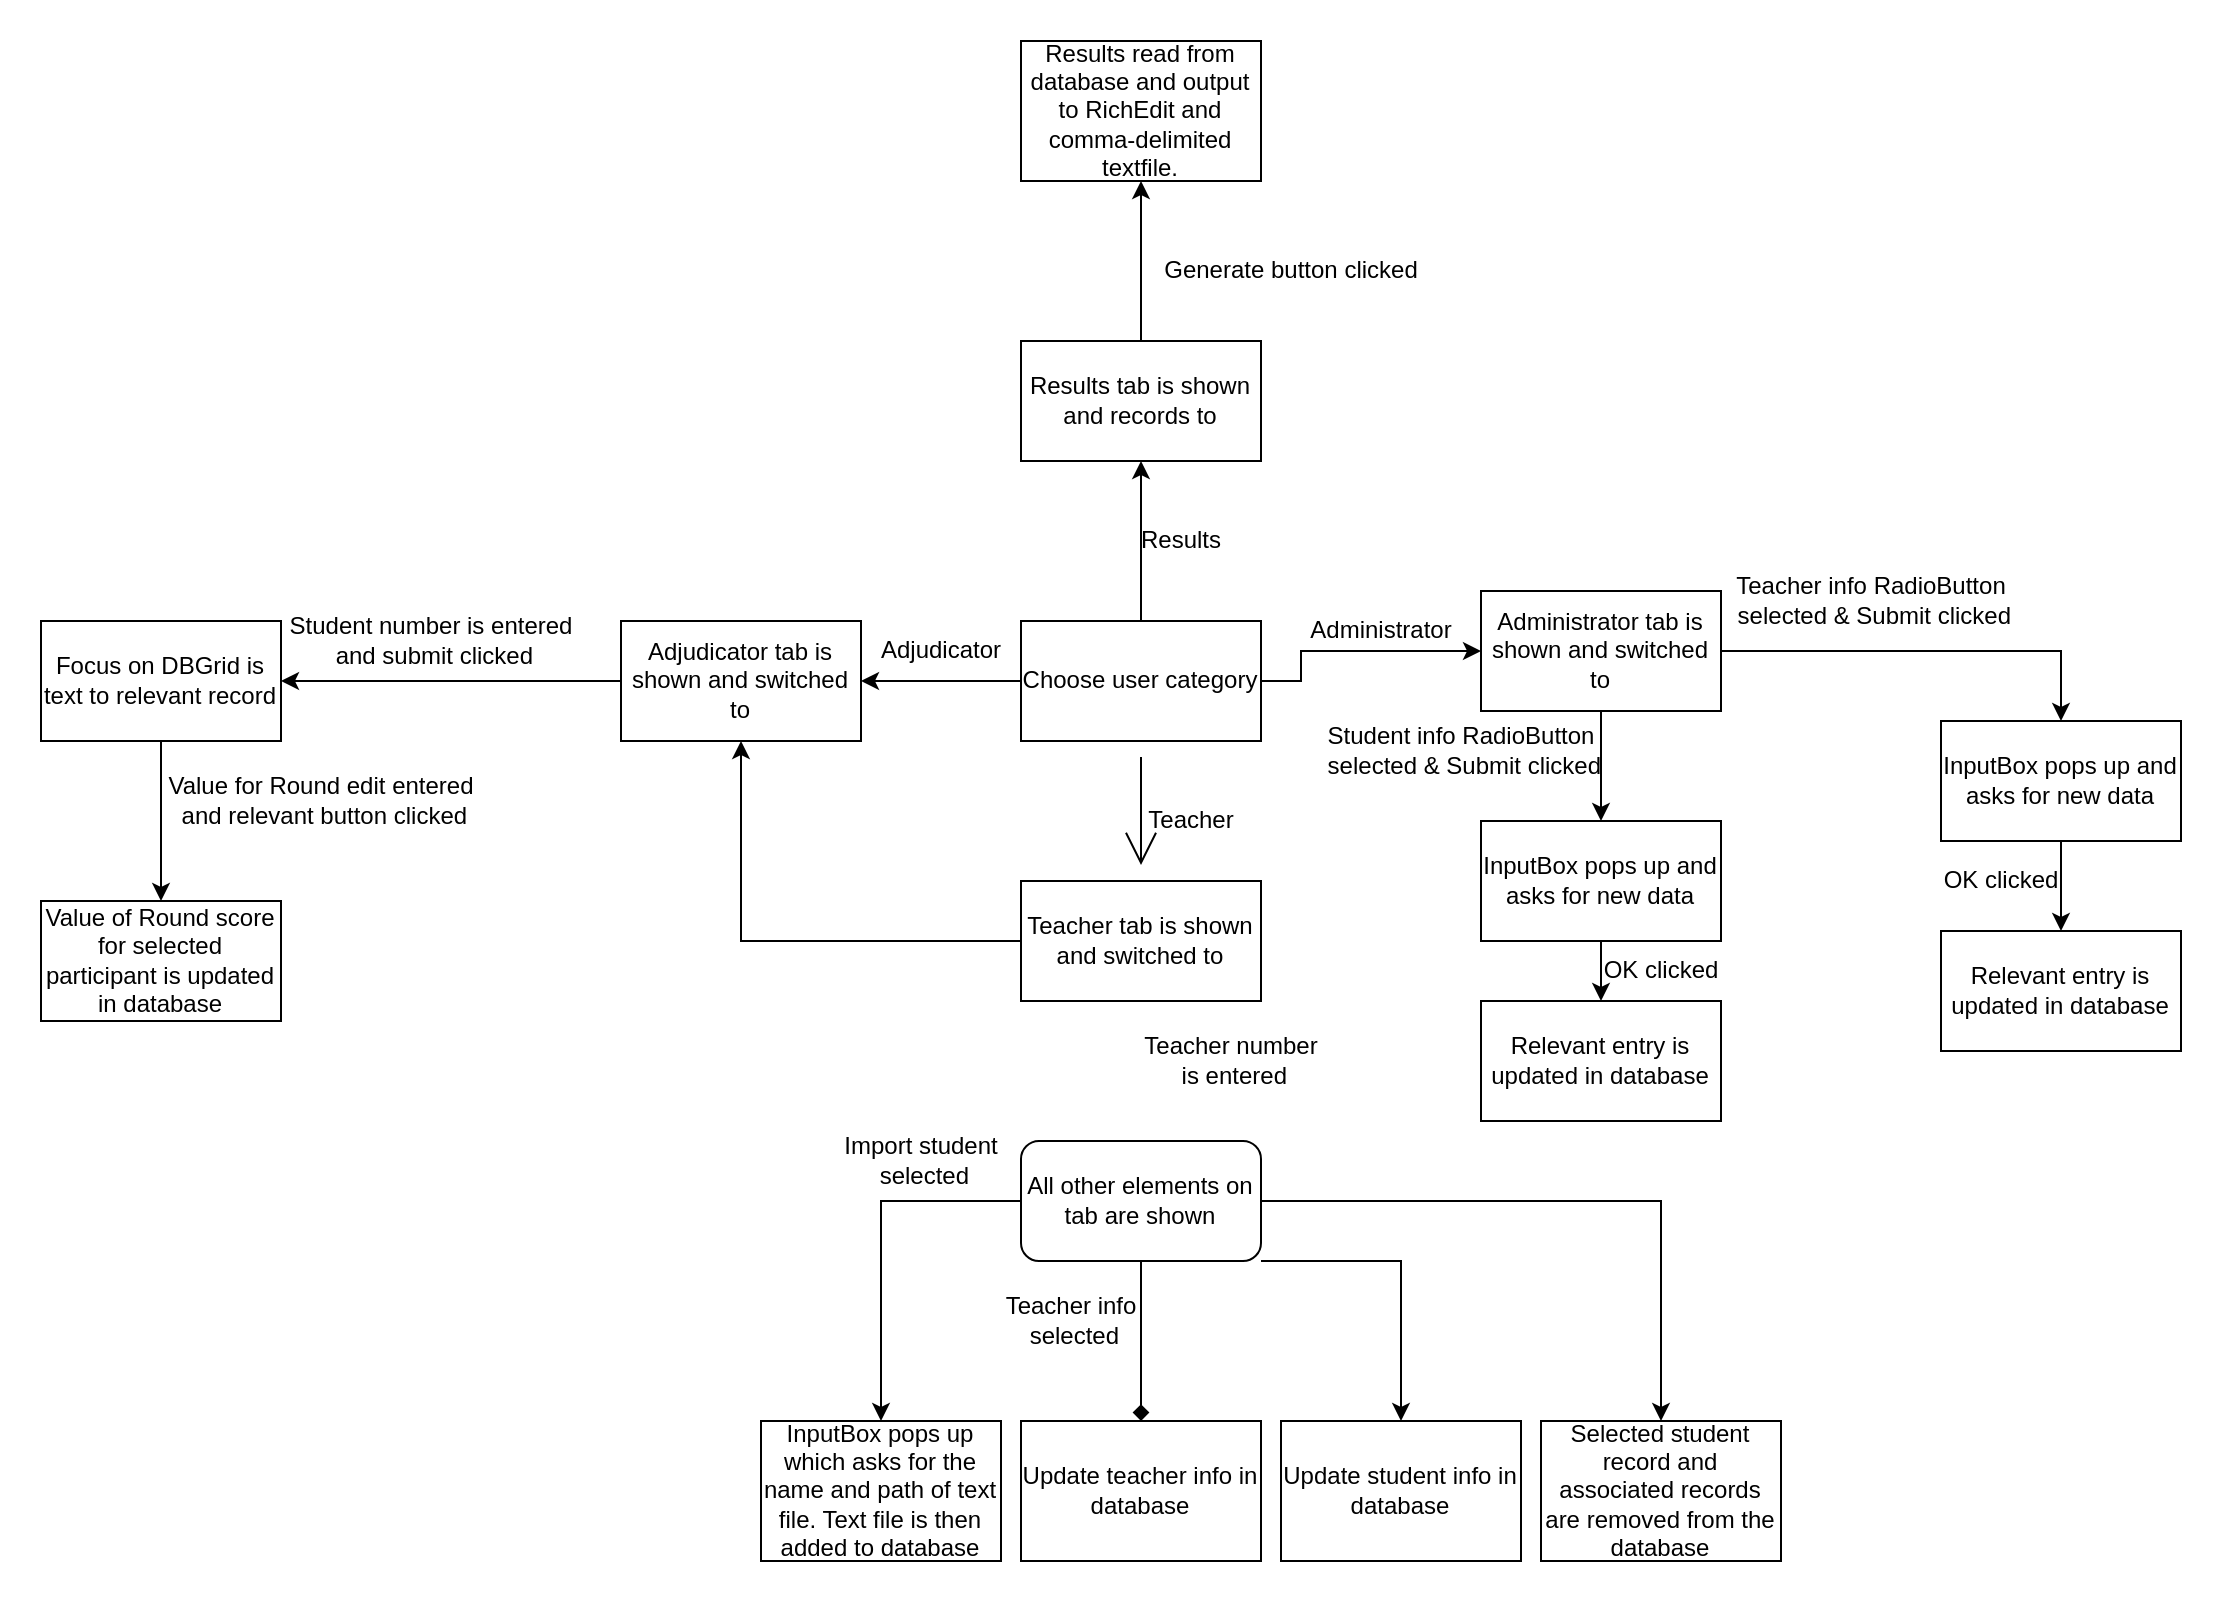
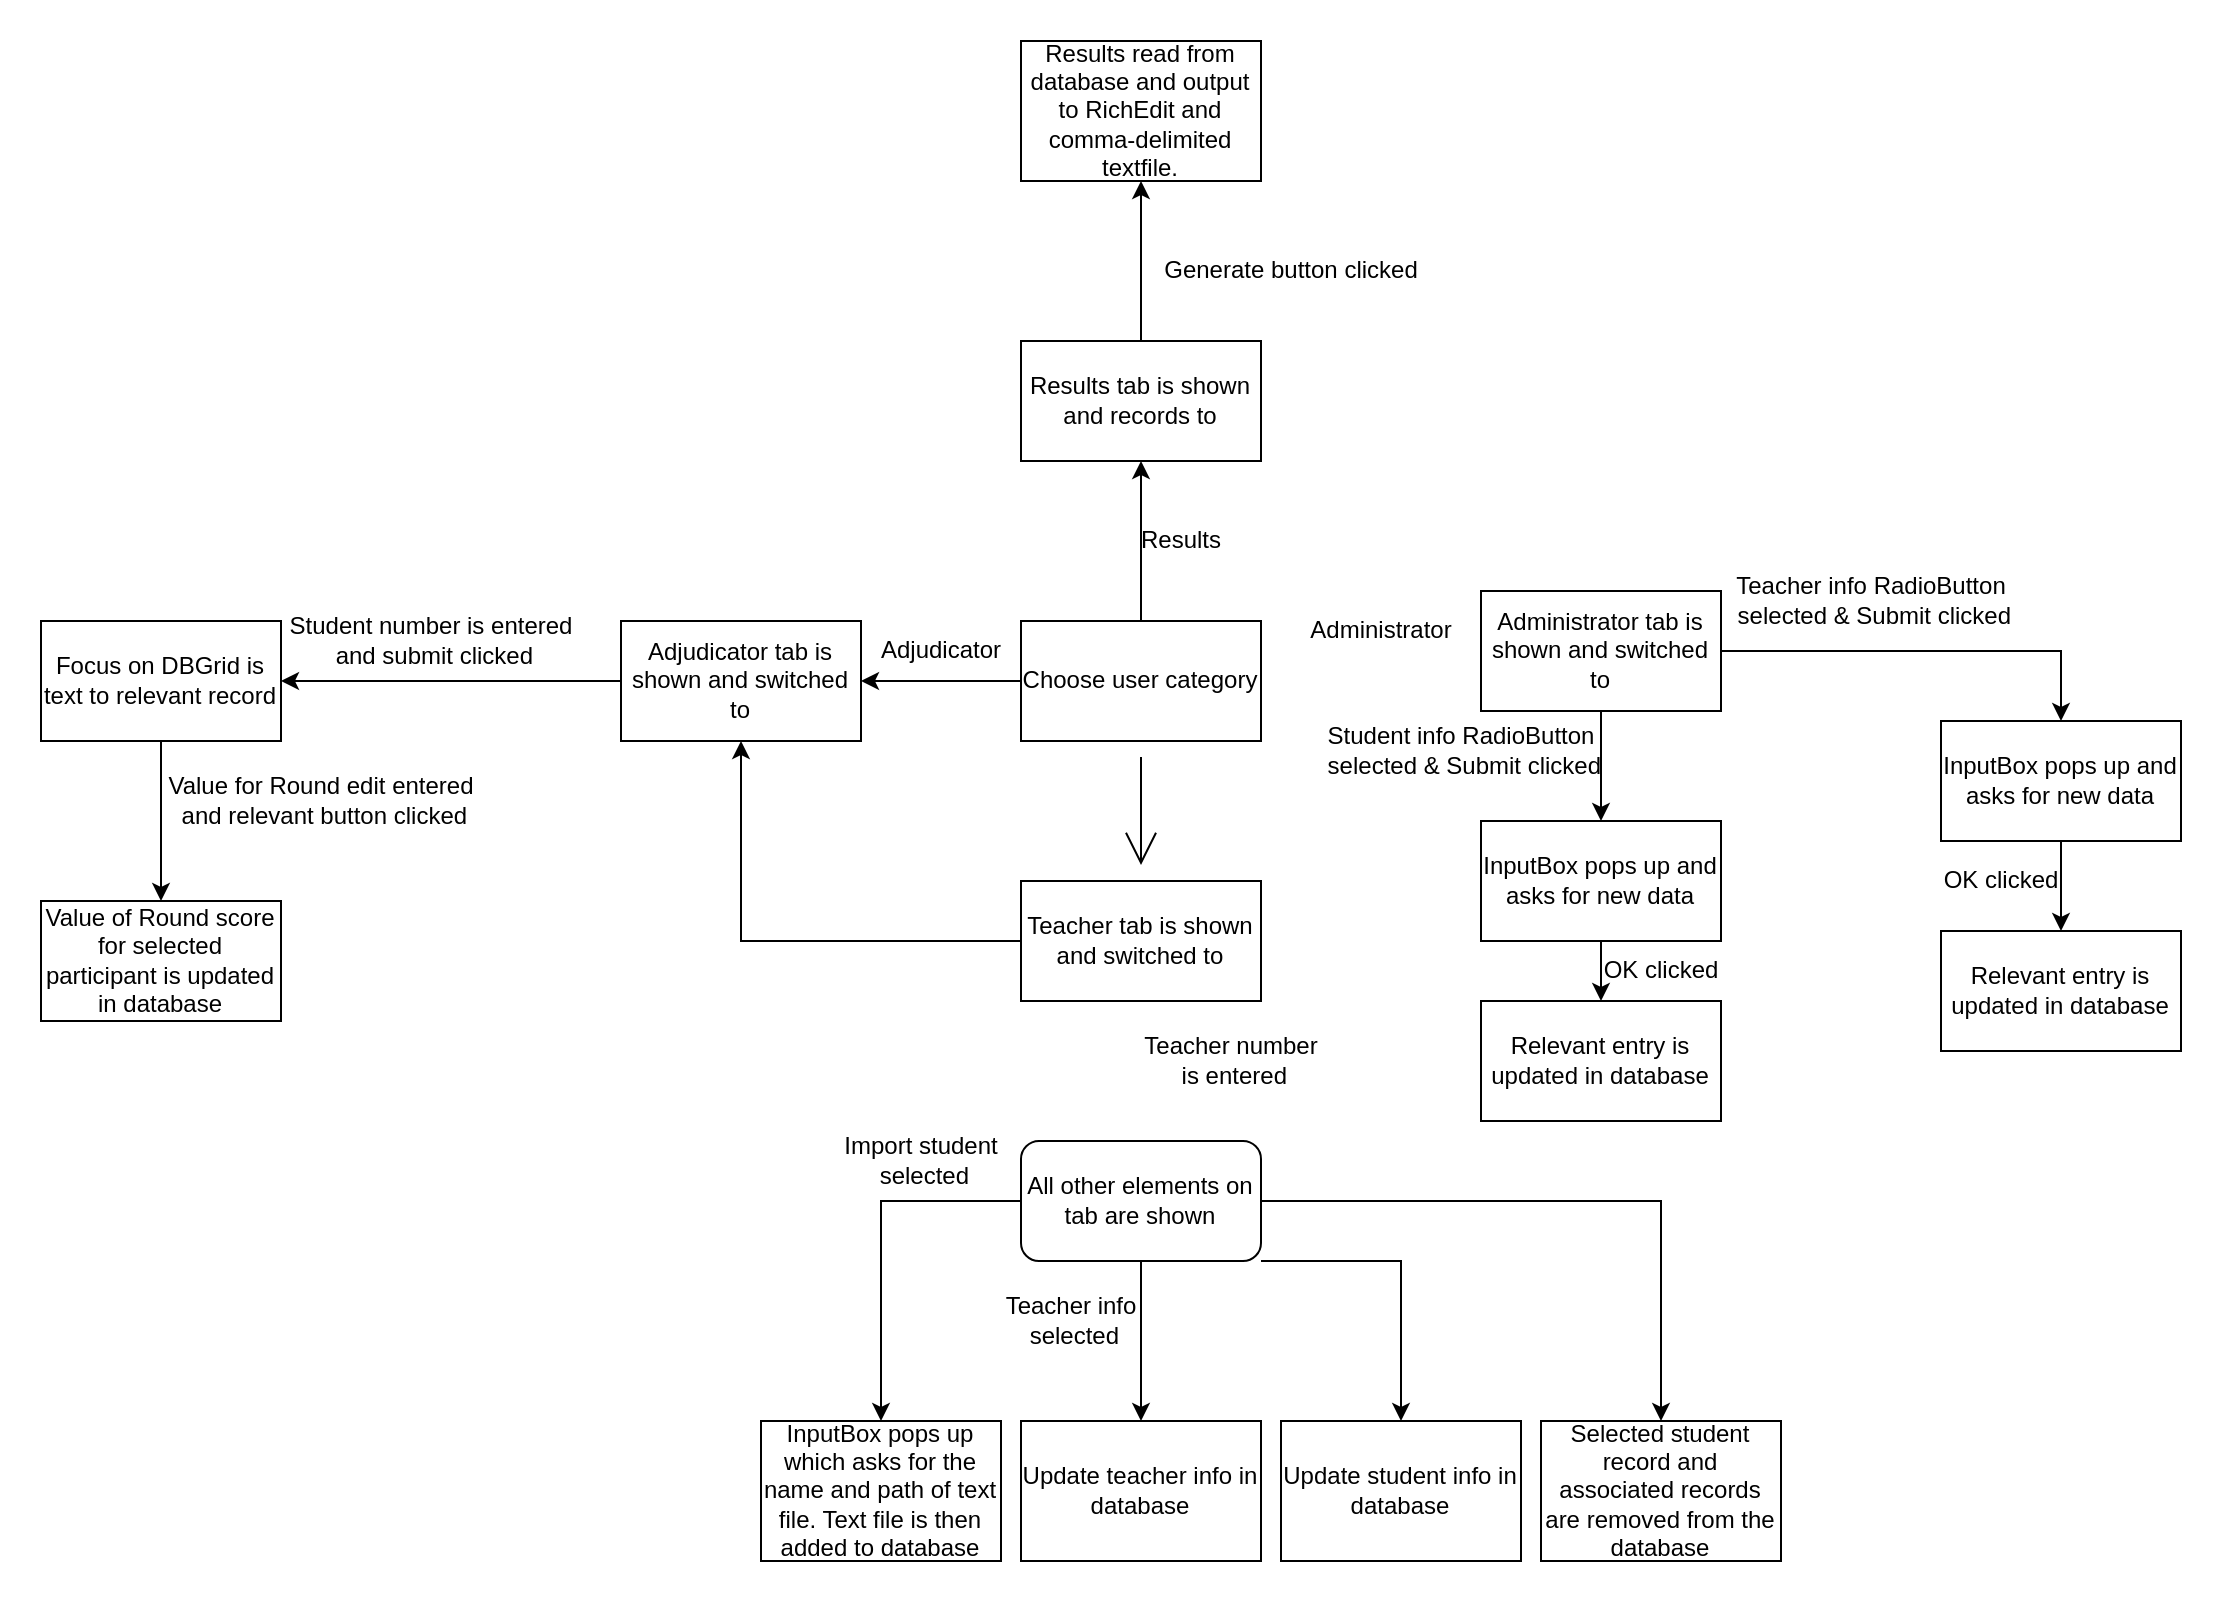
(1349, 651) -> none
(1191, 821) -> none
(1141, 1405) -> (1141, 1406)
